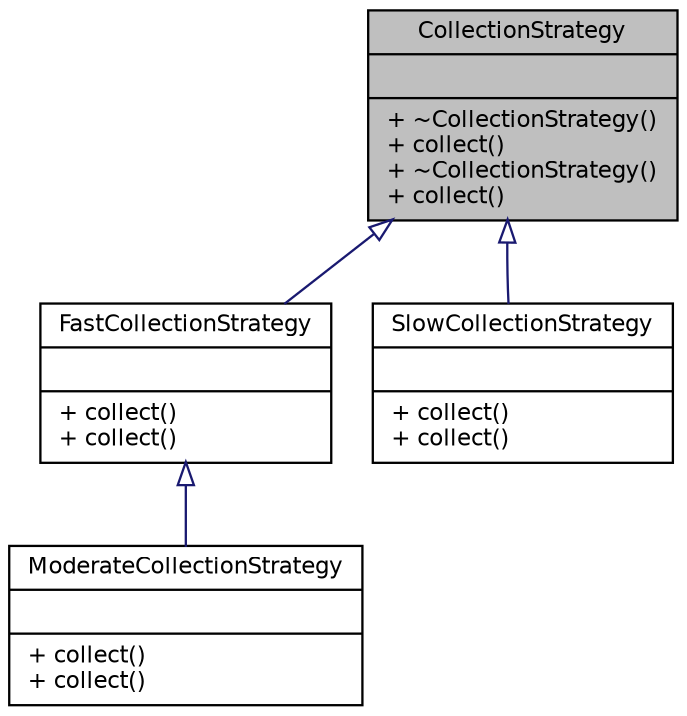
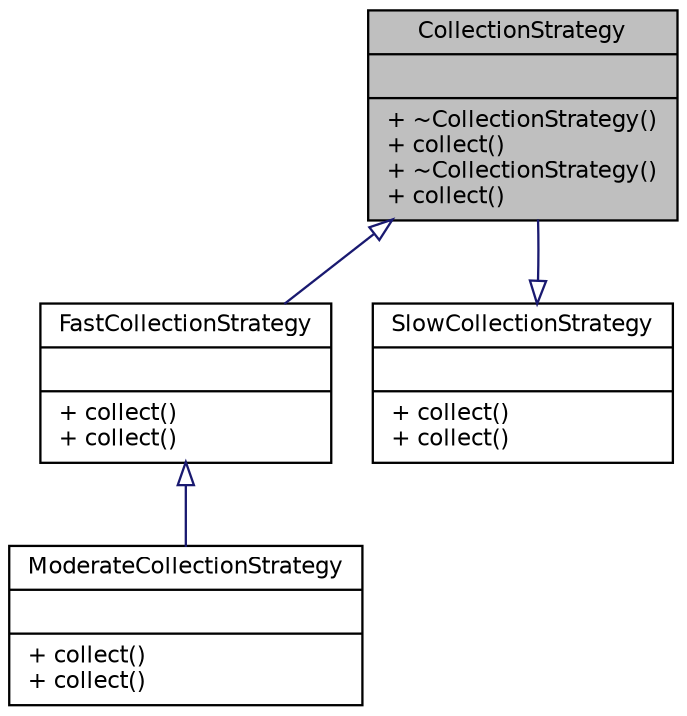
(507, 273) -> (538, 250)
